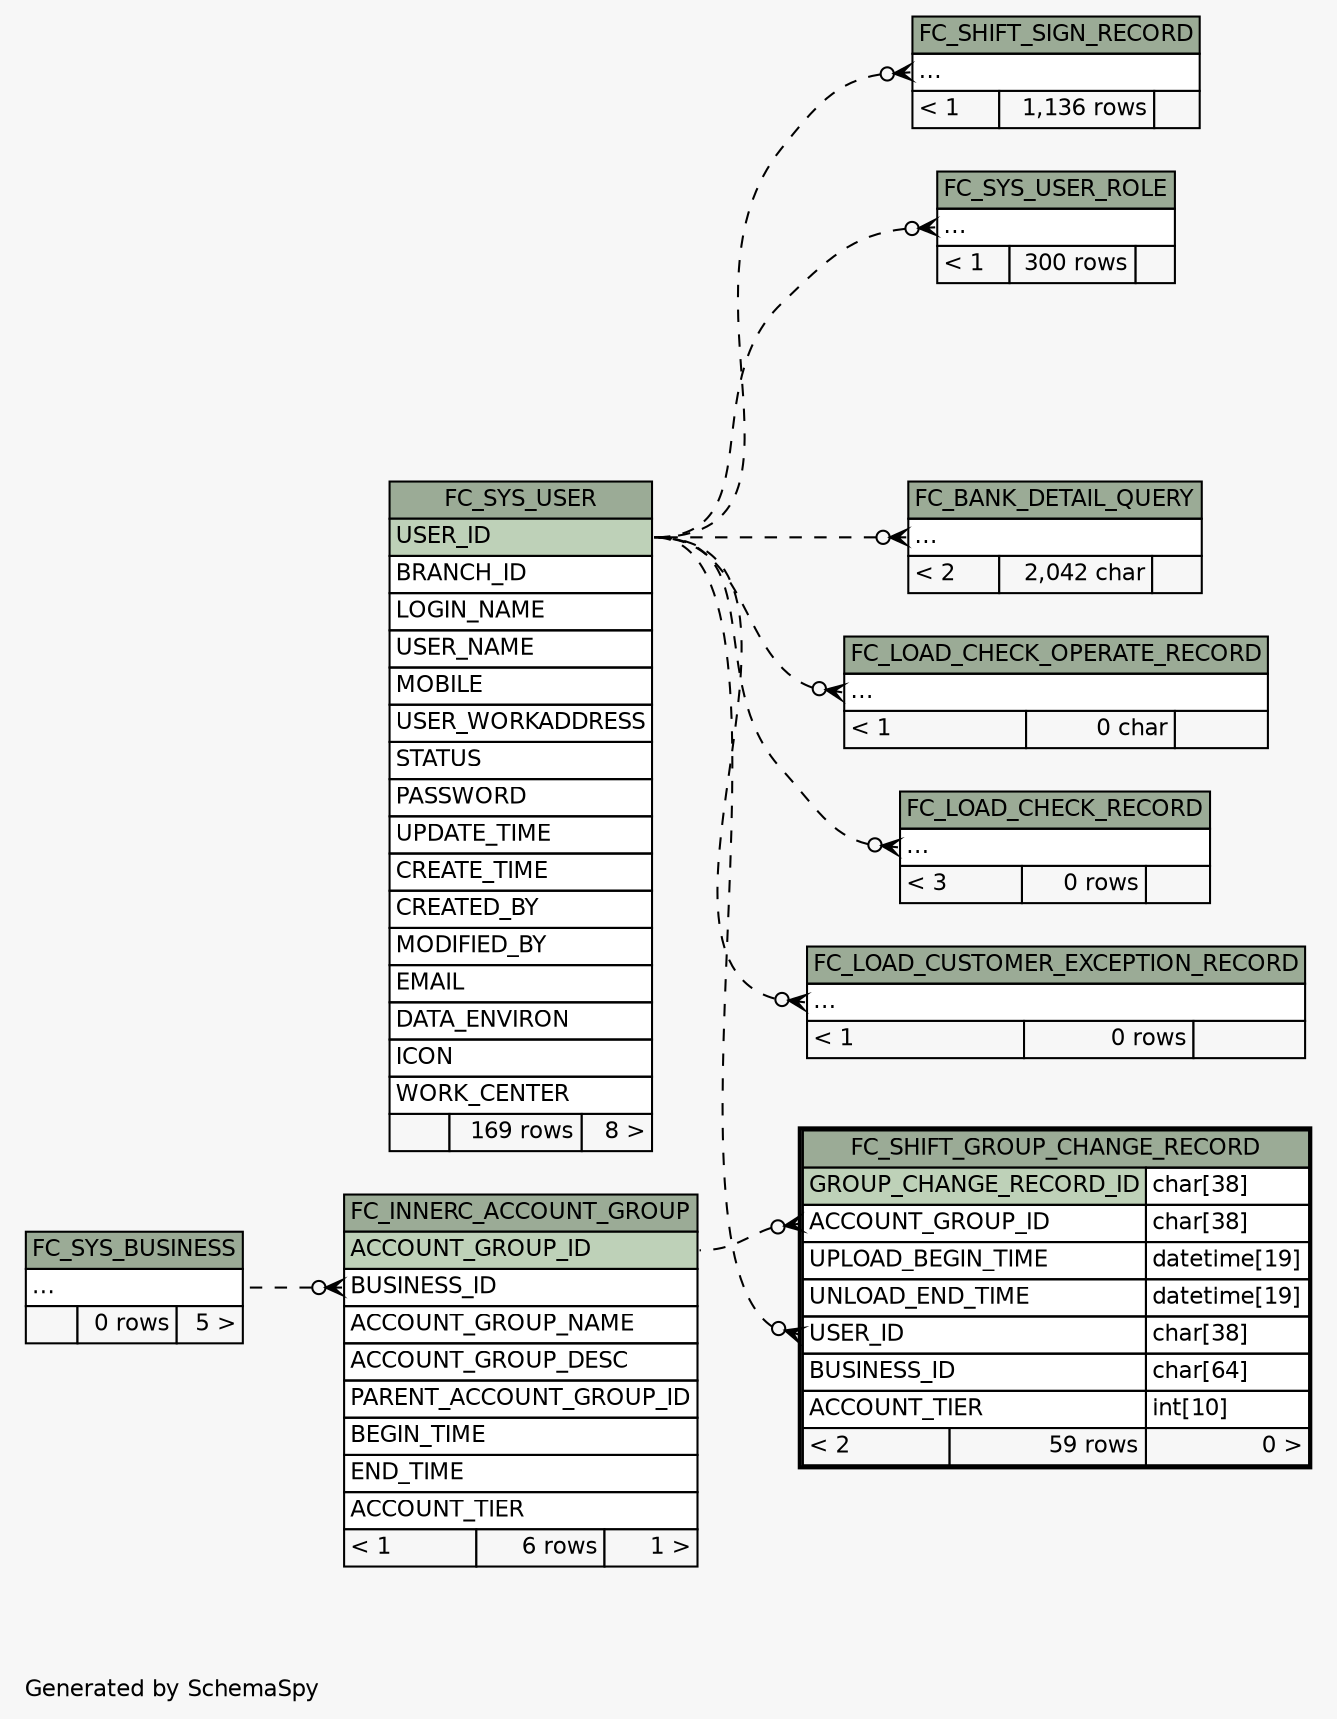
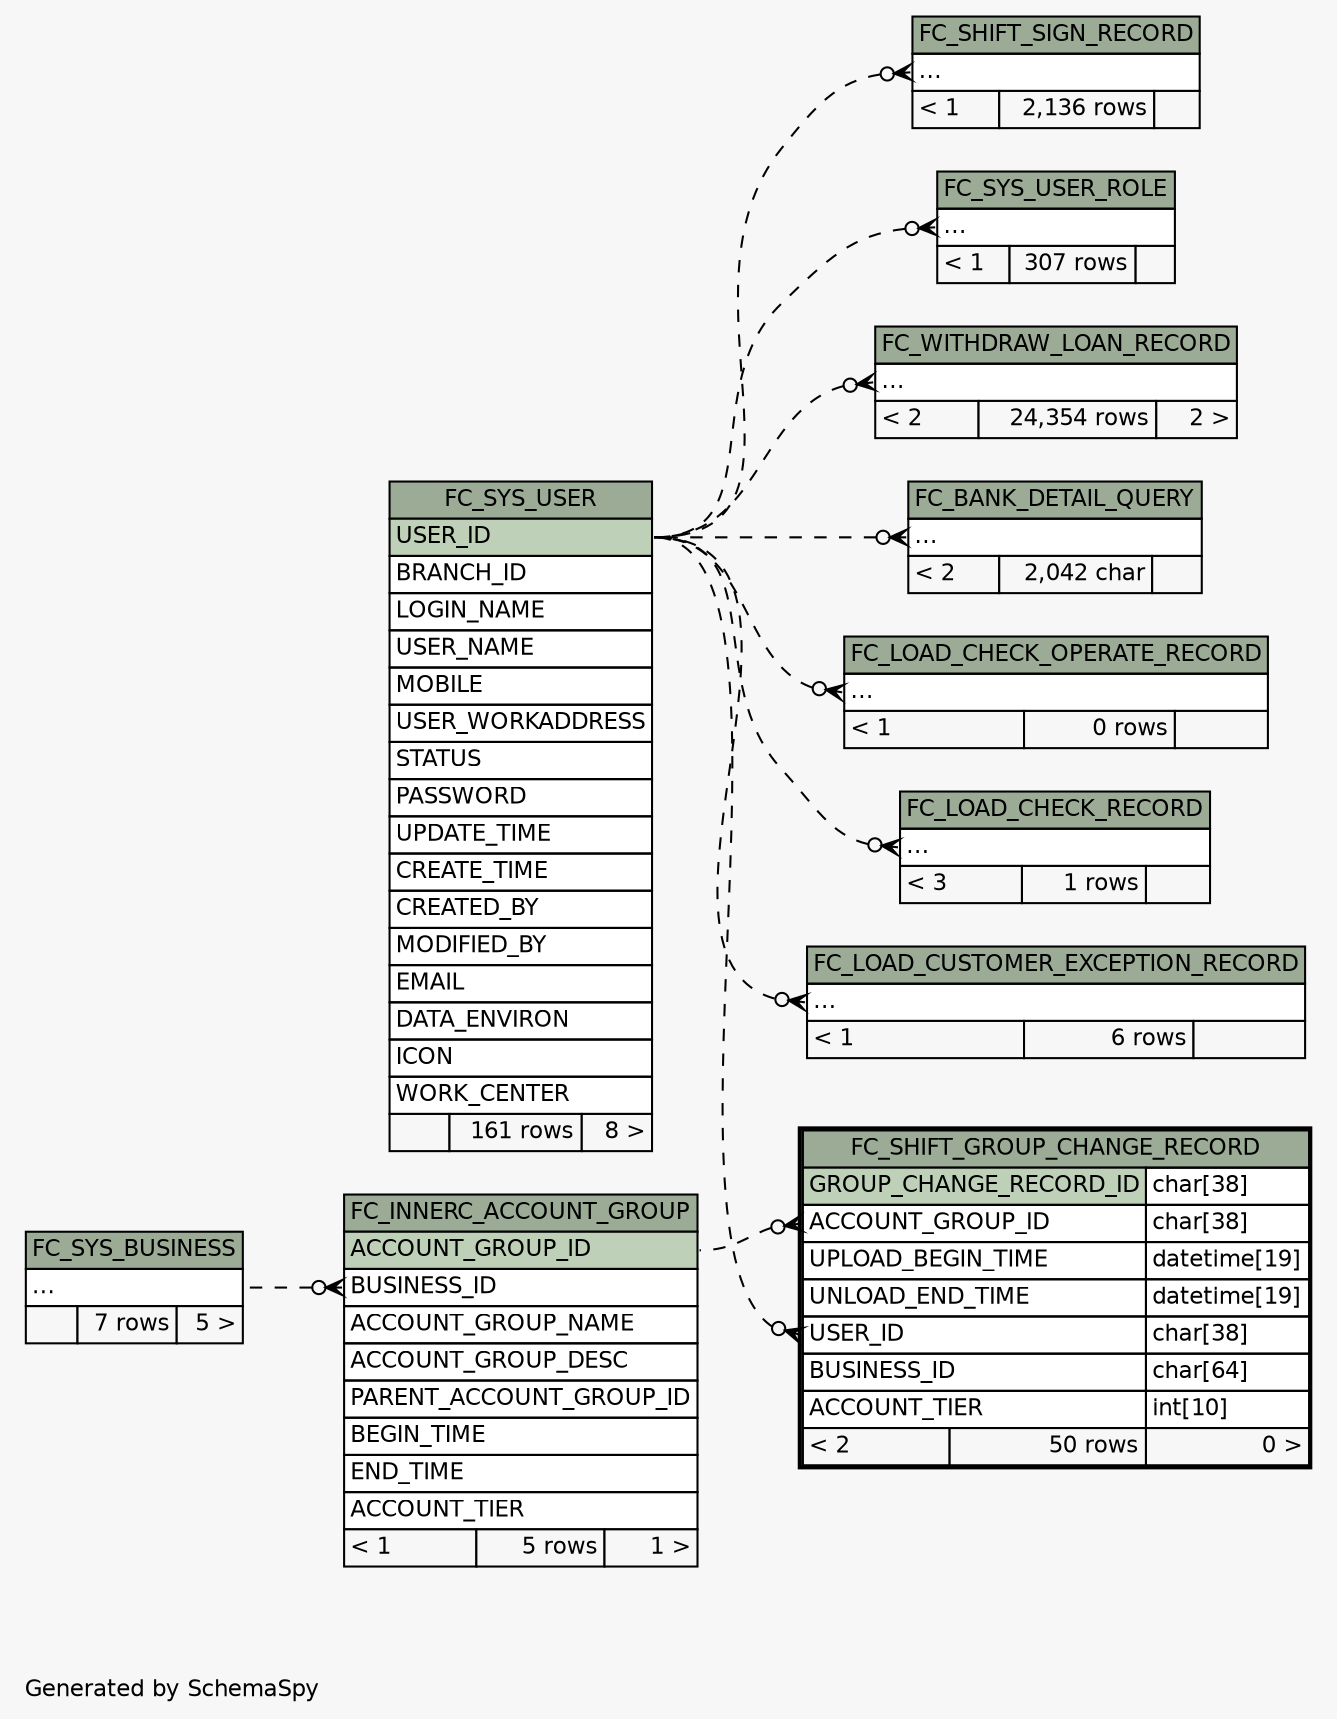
(1085, 109) -> (1085, 109)
(1077, 264) -> (1077, 264)
none -> (1055, 382)
(1133, 729) -> (1130, 729)
(1102, 884) -> (1102, 884)
(1149, 1038) -> (1149, 1038)
(523, 1132) -> (523, 1132)
(132, 1324) -> (132, 1324)
(1094, 1446) -> (1094, 1446)
(560, 1547) -> (560, 1547)
